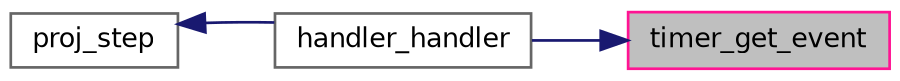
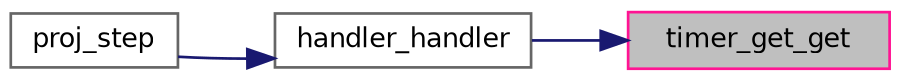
(240, 22) -> (212, 58)
(759, 40) -> (759, 40)
